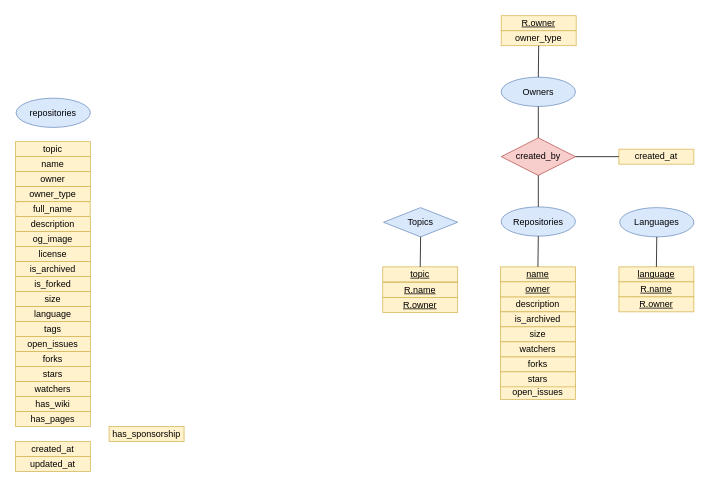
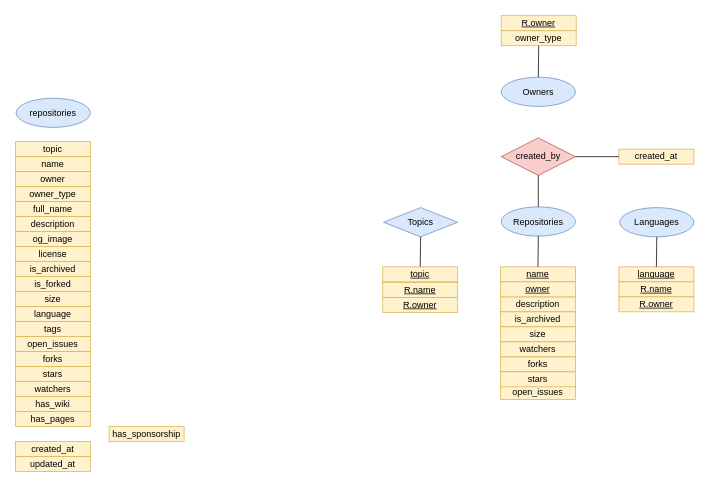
(539, 122) -> none
(53, 209) -> (53, 209)
